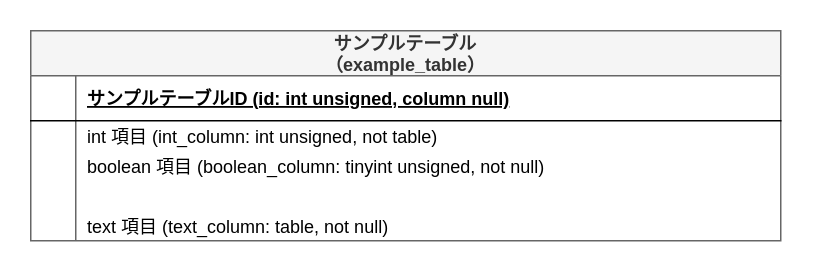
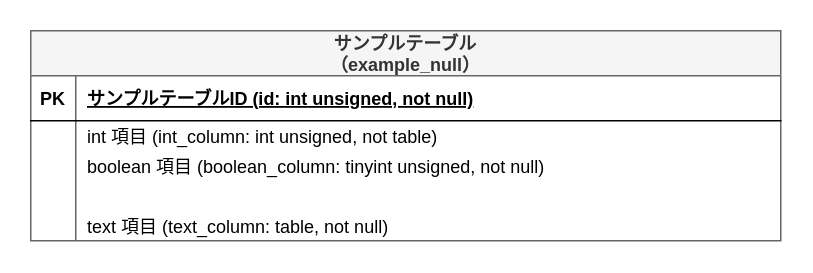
(405, 44) -> (405, 44)
none -> (53, 98)
(300, 99) -> (287, 99)
